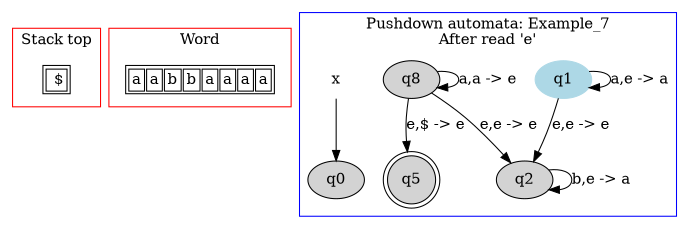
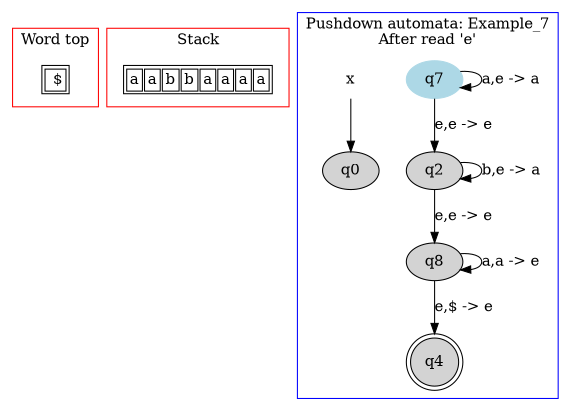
(57, 40) -> (56, 40)
(200, 40) -> (198, 40)
(563, 80) -> (435, 80)
(470, 121) -> (435, 211)
(412, 180) -> (435, 362)
